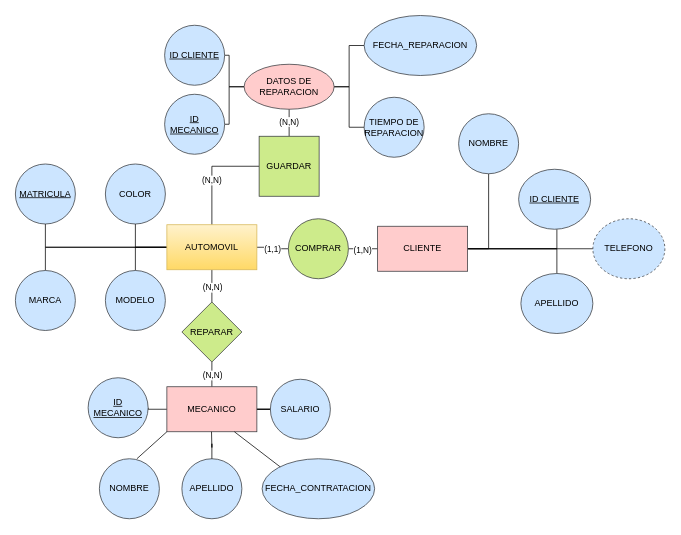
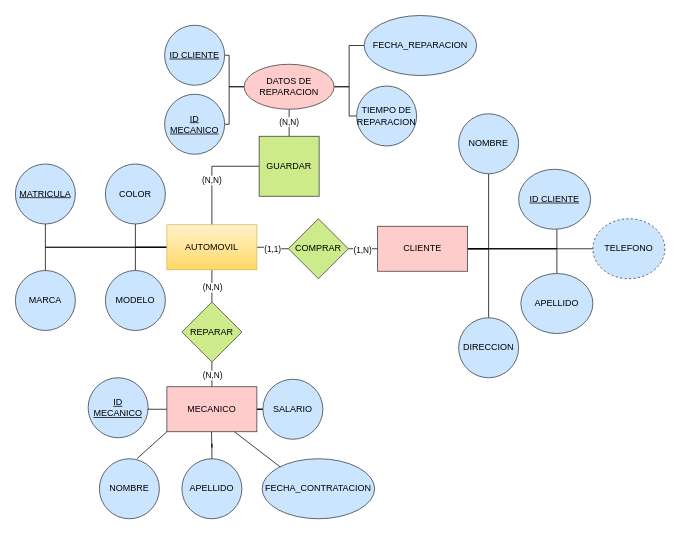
(394, 127) -> (387, 116)
(318, 249) -> (318, 249)
none -> (489, 284)
none -> (489, 348)
(300, 409) -> (293, 409)
